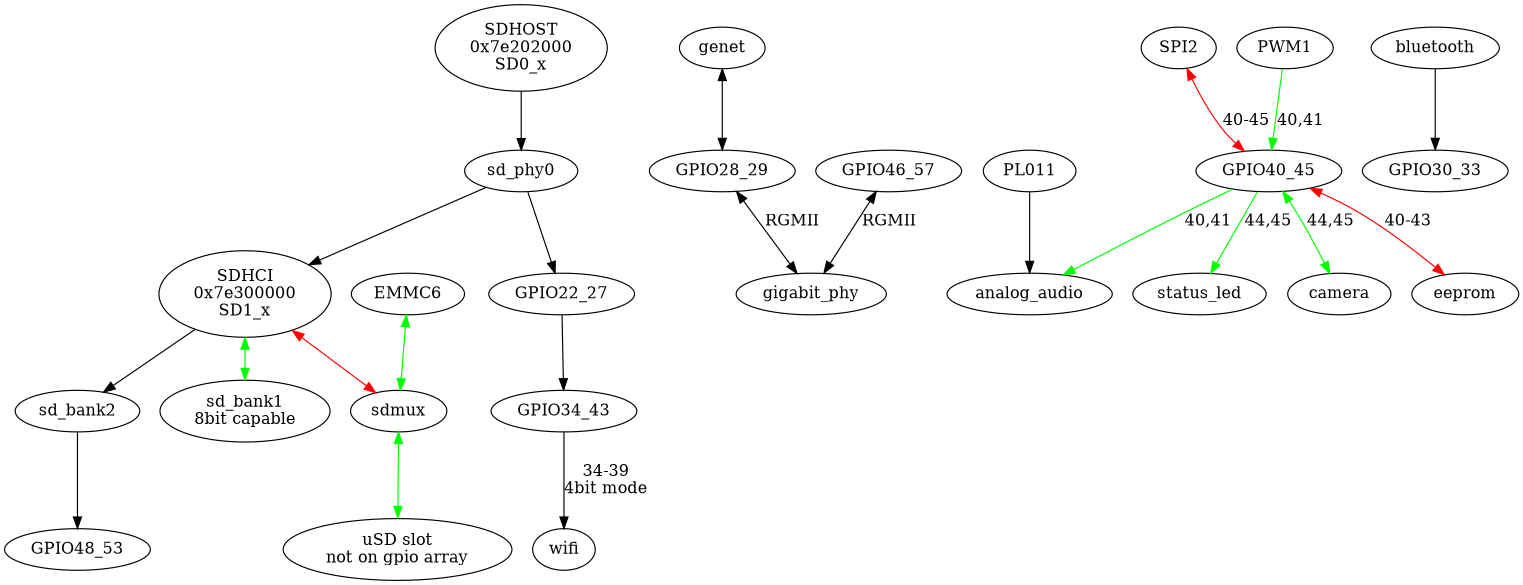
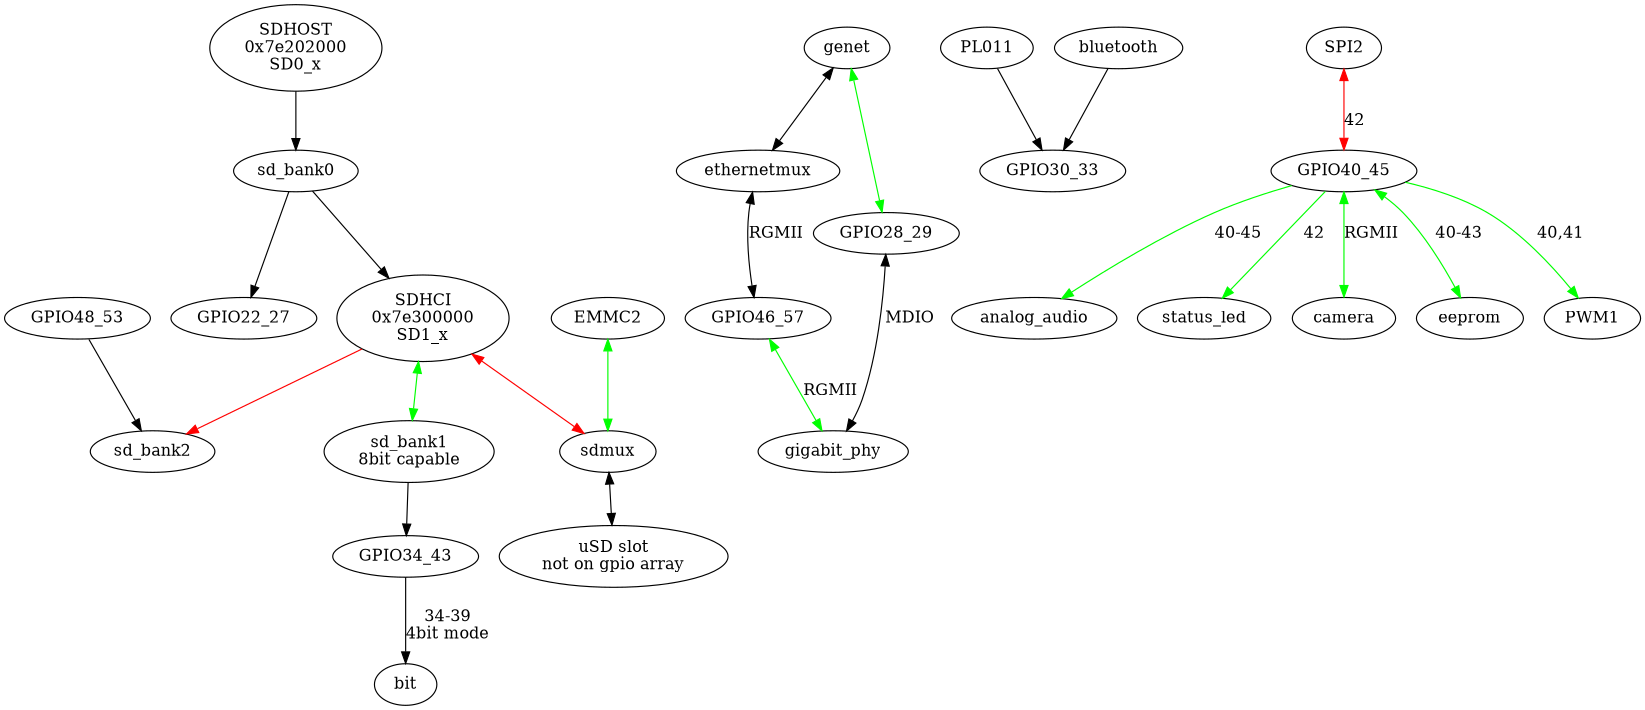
(1278, 104) -> (1498, 220)
(722, 109) -> (867, 141)
(1246, 121) -> (1355, 121)
(521, 171) -> (296, 171)
none -> (758, 171)
(792, 221) -> (910, 318)
(1208, 221) -> (1238, 233)
(1268, 221) -> (1314, 233)
(1331, 221) -> (1371, 233)
(1380, 226) -> (1424, 238)
(1030, 227) -> (1017, 104)
(850, 232) -> (796, 385)
(408, 294) -> (608, 318)
(563, 347) -> (407, 503)
(154, 357) -> (280, 389)
(77, 475) -> (112, 380)
(398, 475) -> (610, 499)
(564, 549) -> (406, 685)
